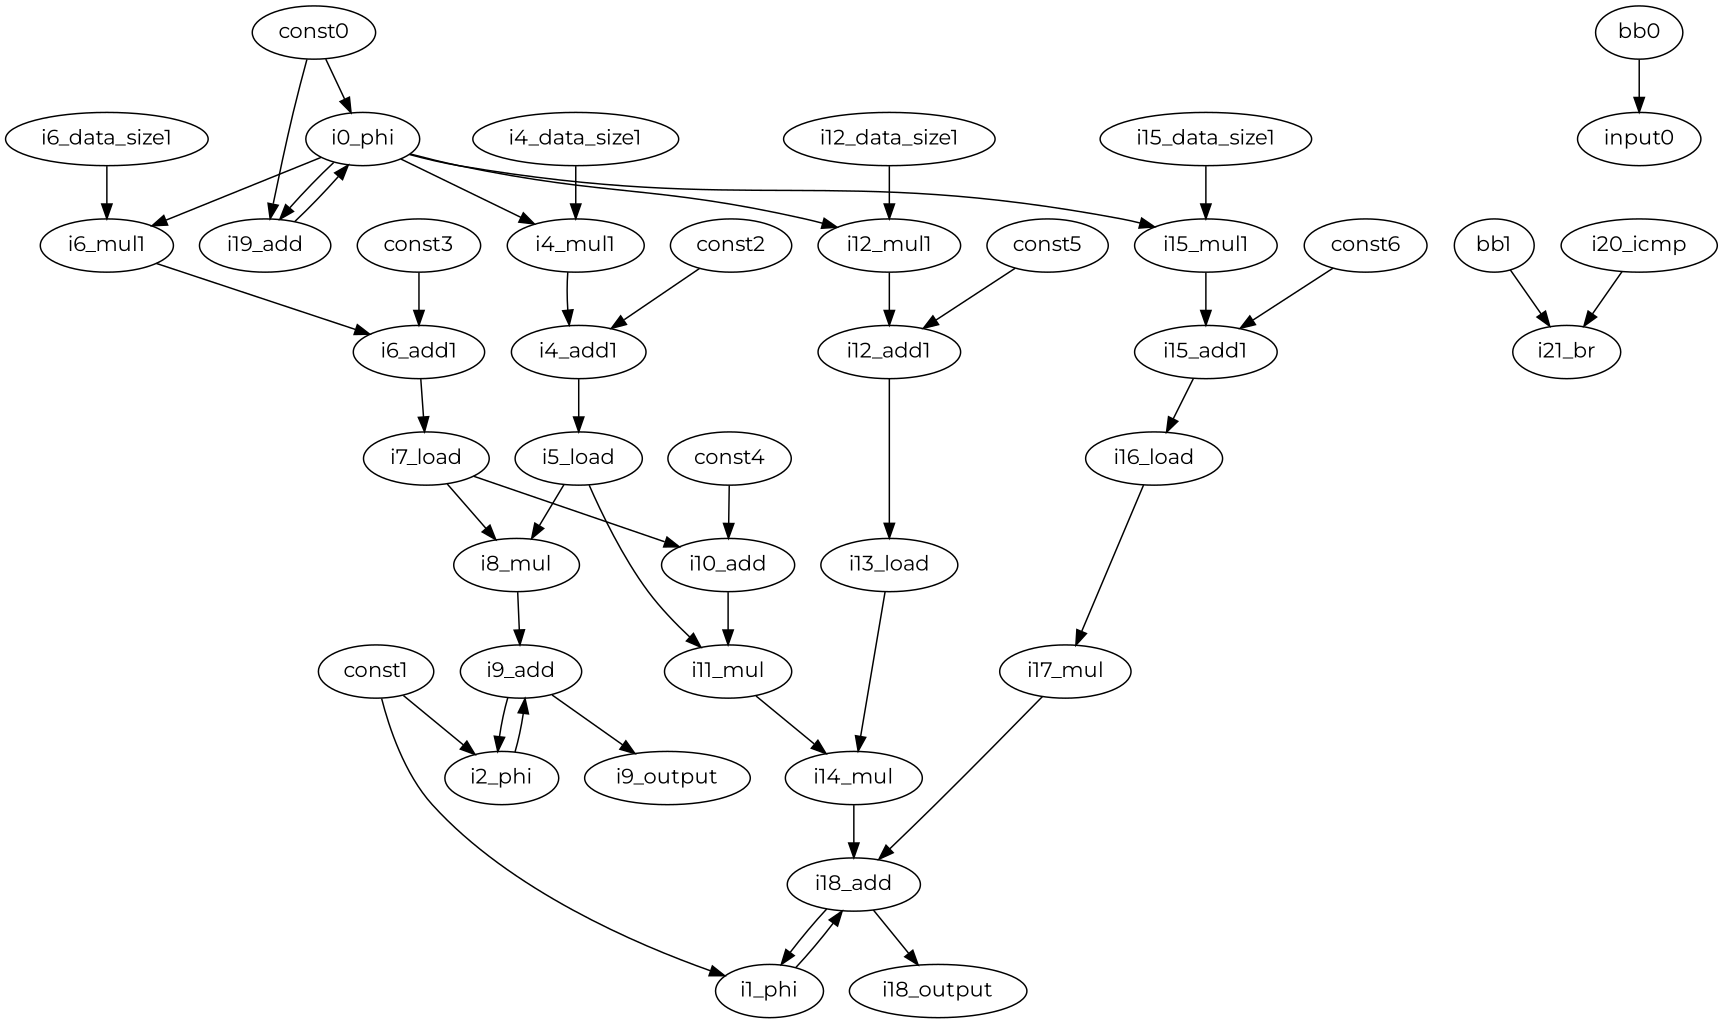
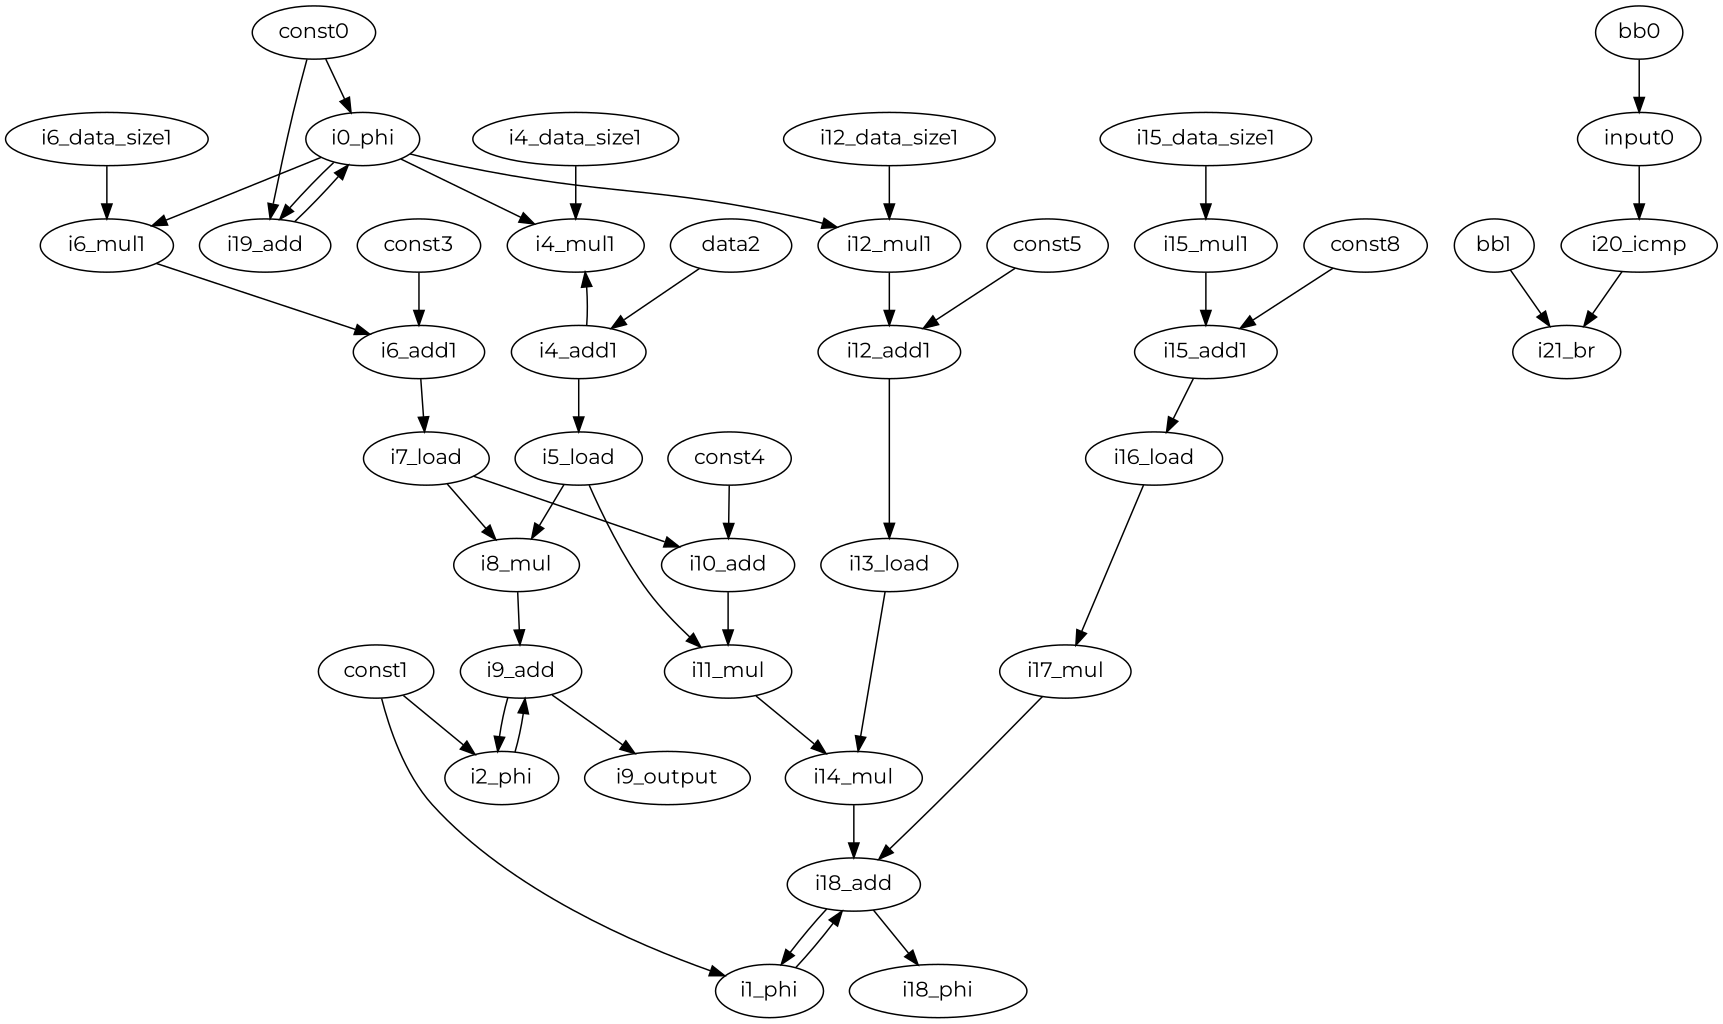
none -> (1639, 185)
(775, 190) -> none
(731, 246) -> (731, 246)
(1366, 246) -> (1366, 246)
(567, 291) -> (587, 306)
(938, 991) -> (938, 991)
